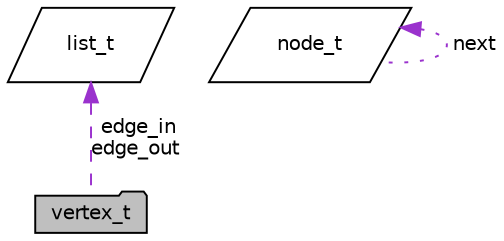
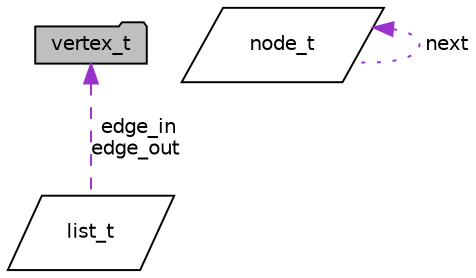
(91, 149) -> (91, 139)
